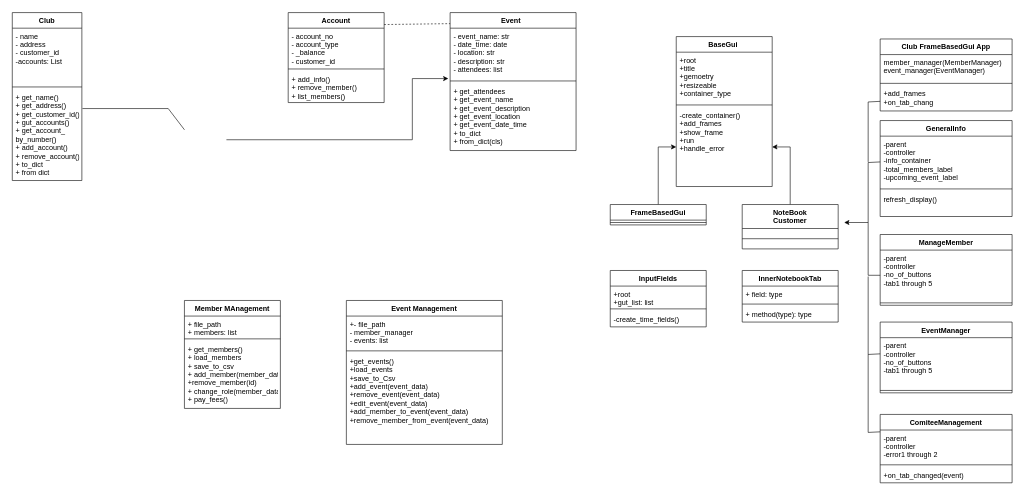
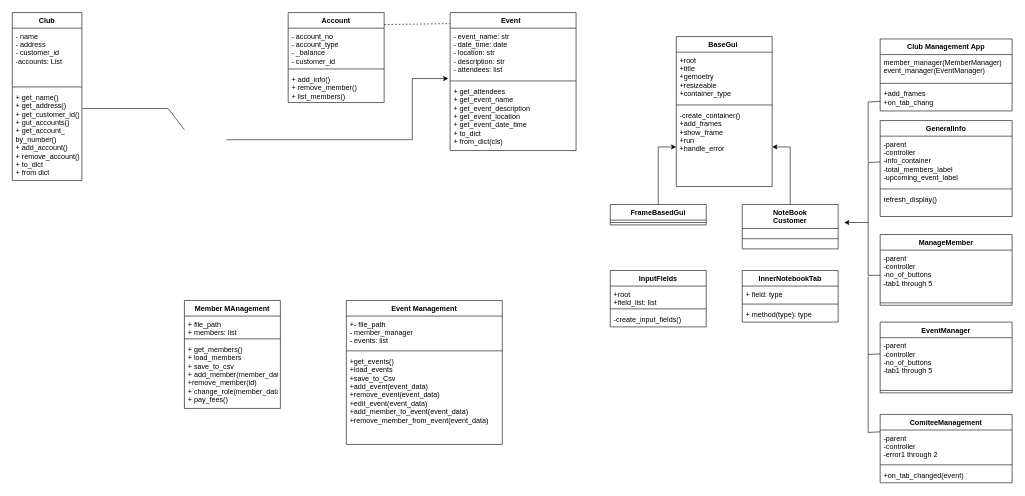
(946, 47) -> (946, 47)
(624, 294) -> (624, 294)
(653, 319) -> (655, 319)
